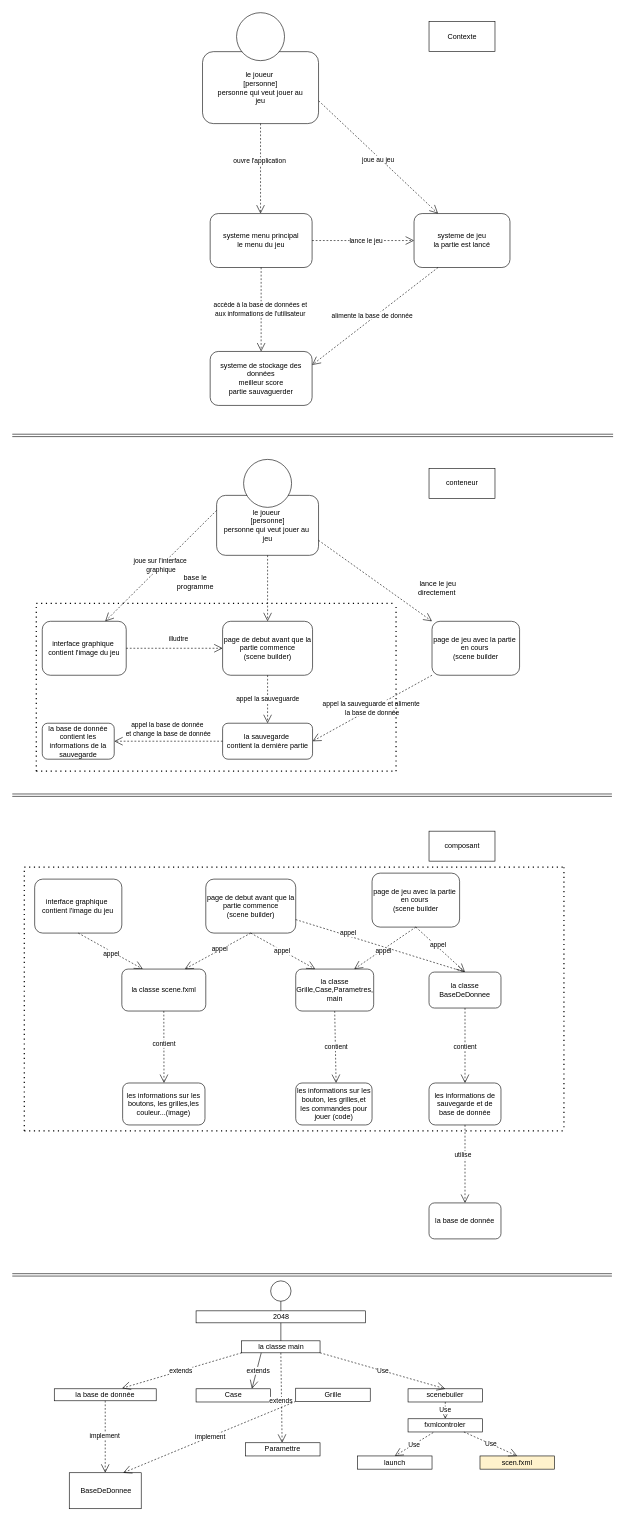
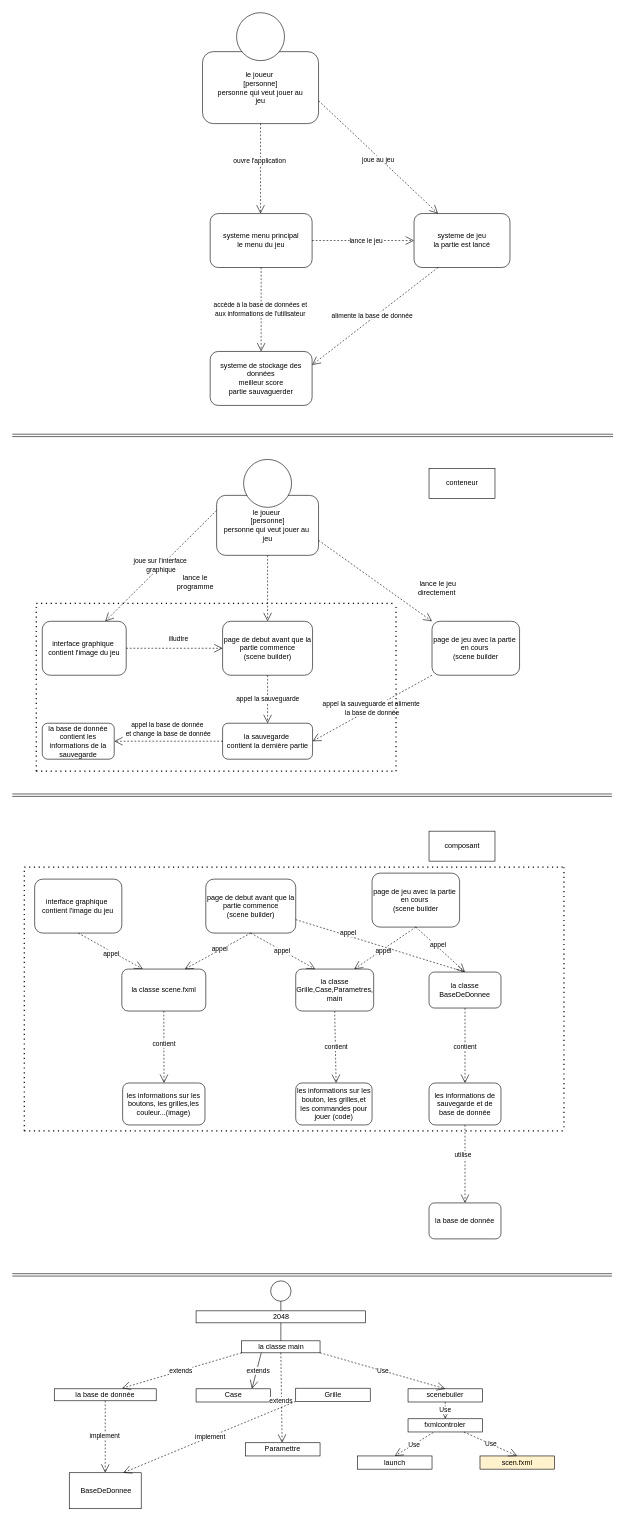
(462, 36) -> none
(196, 582) -> (196, 582)
